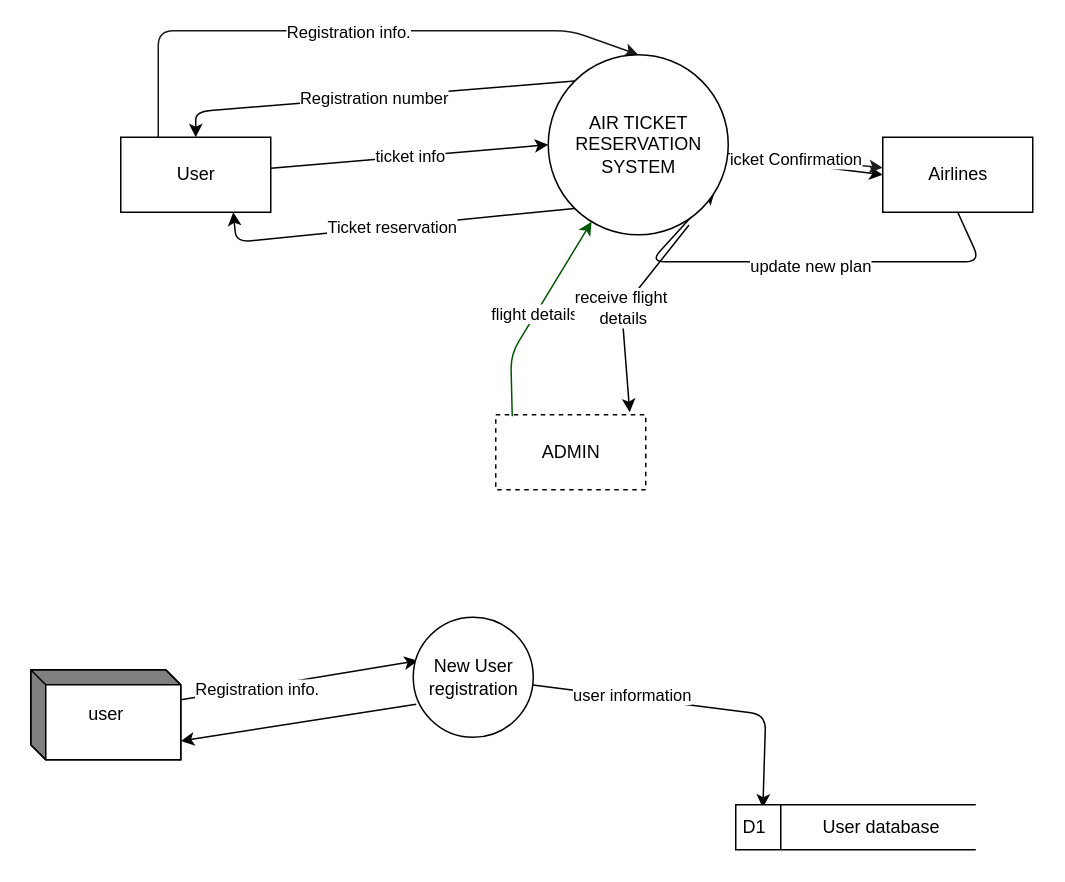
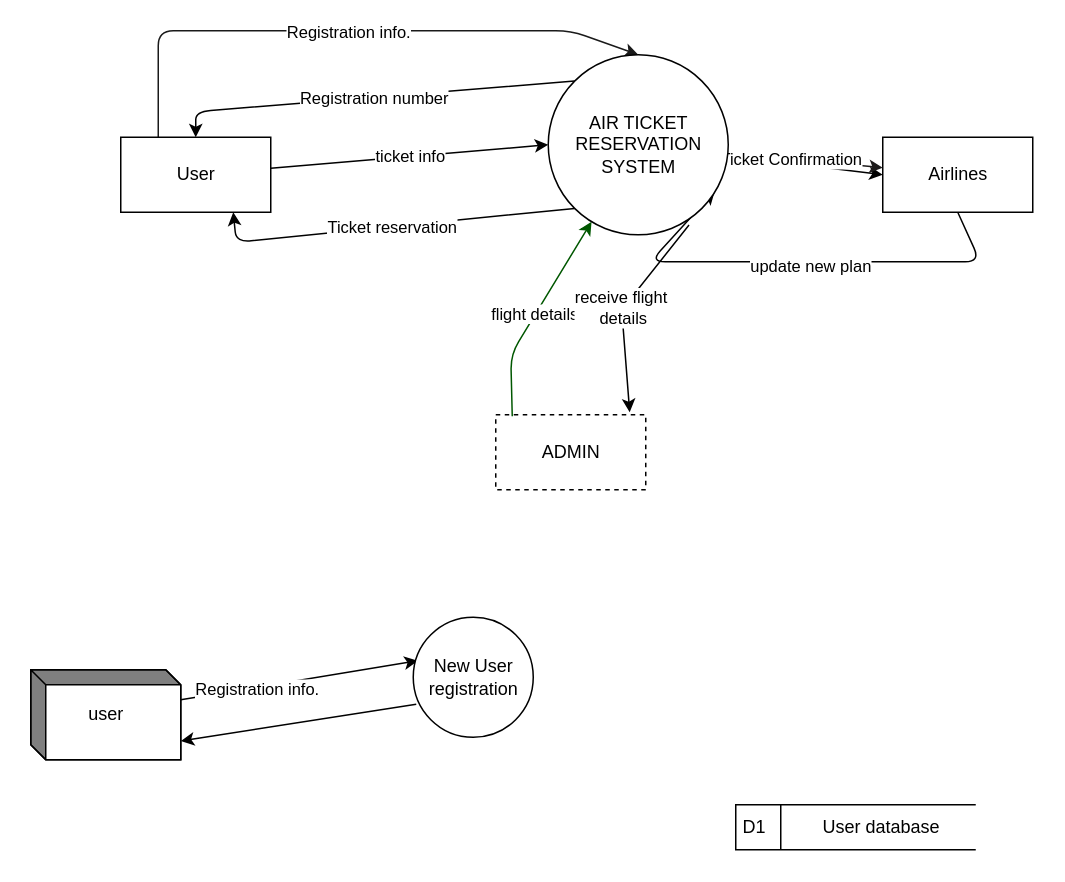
(763, 719) -> none
